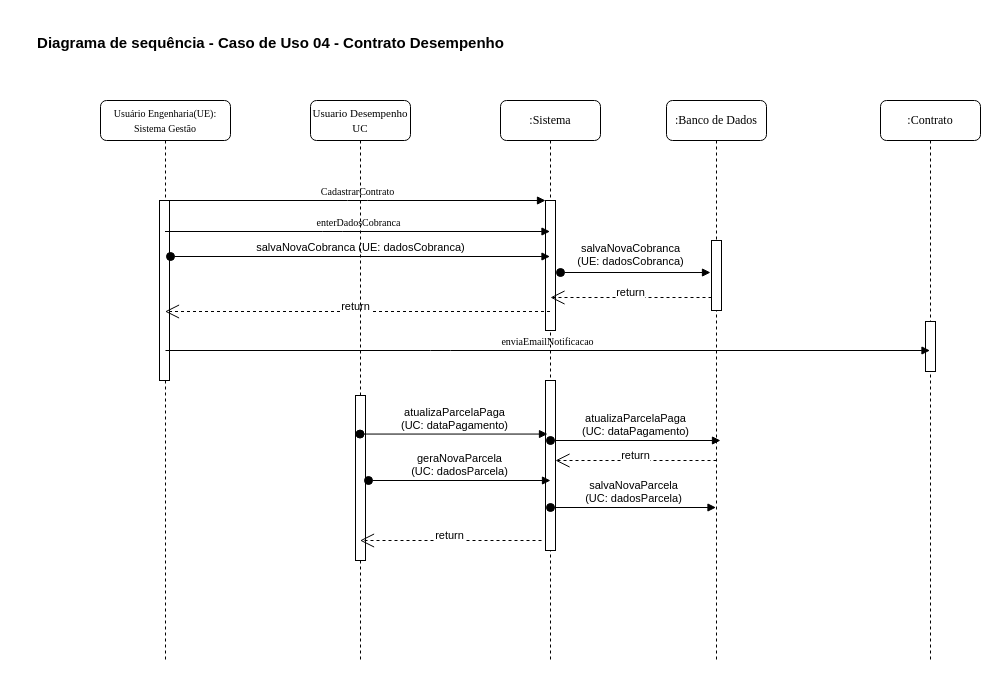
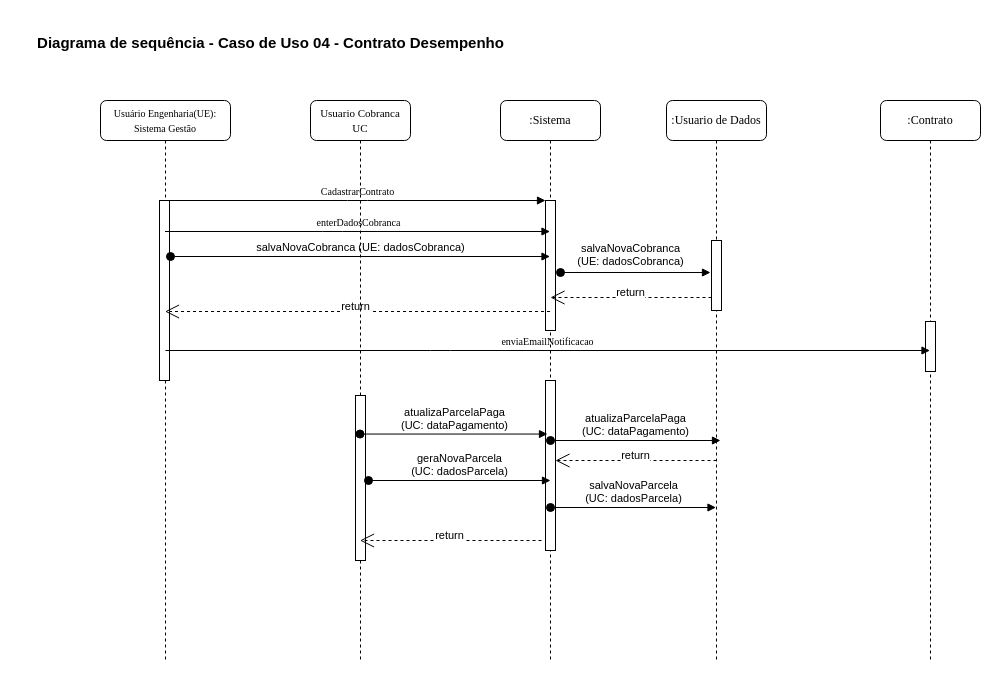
(361, 121) -> (361, 121)
(717, 121) -> (717, 121)
